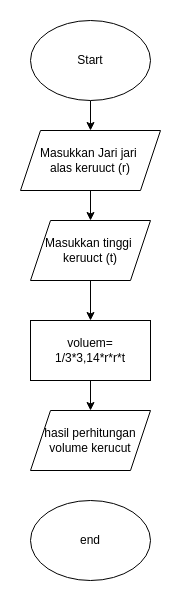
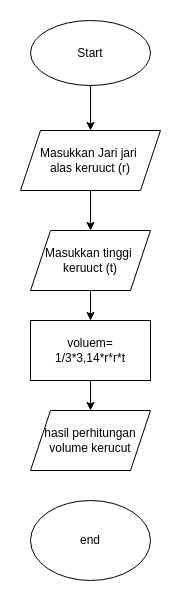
(91, 61) -> (91, 53)
(91, 251) -> (91, 261)
